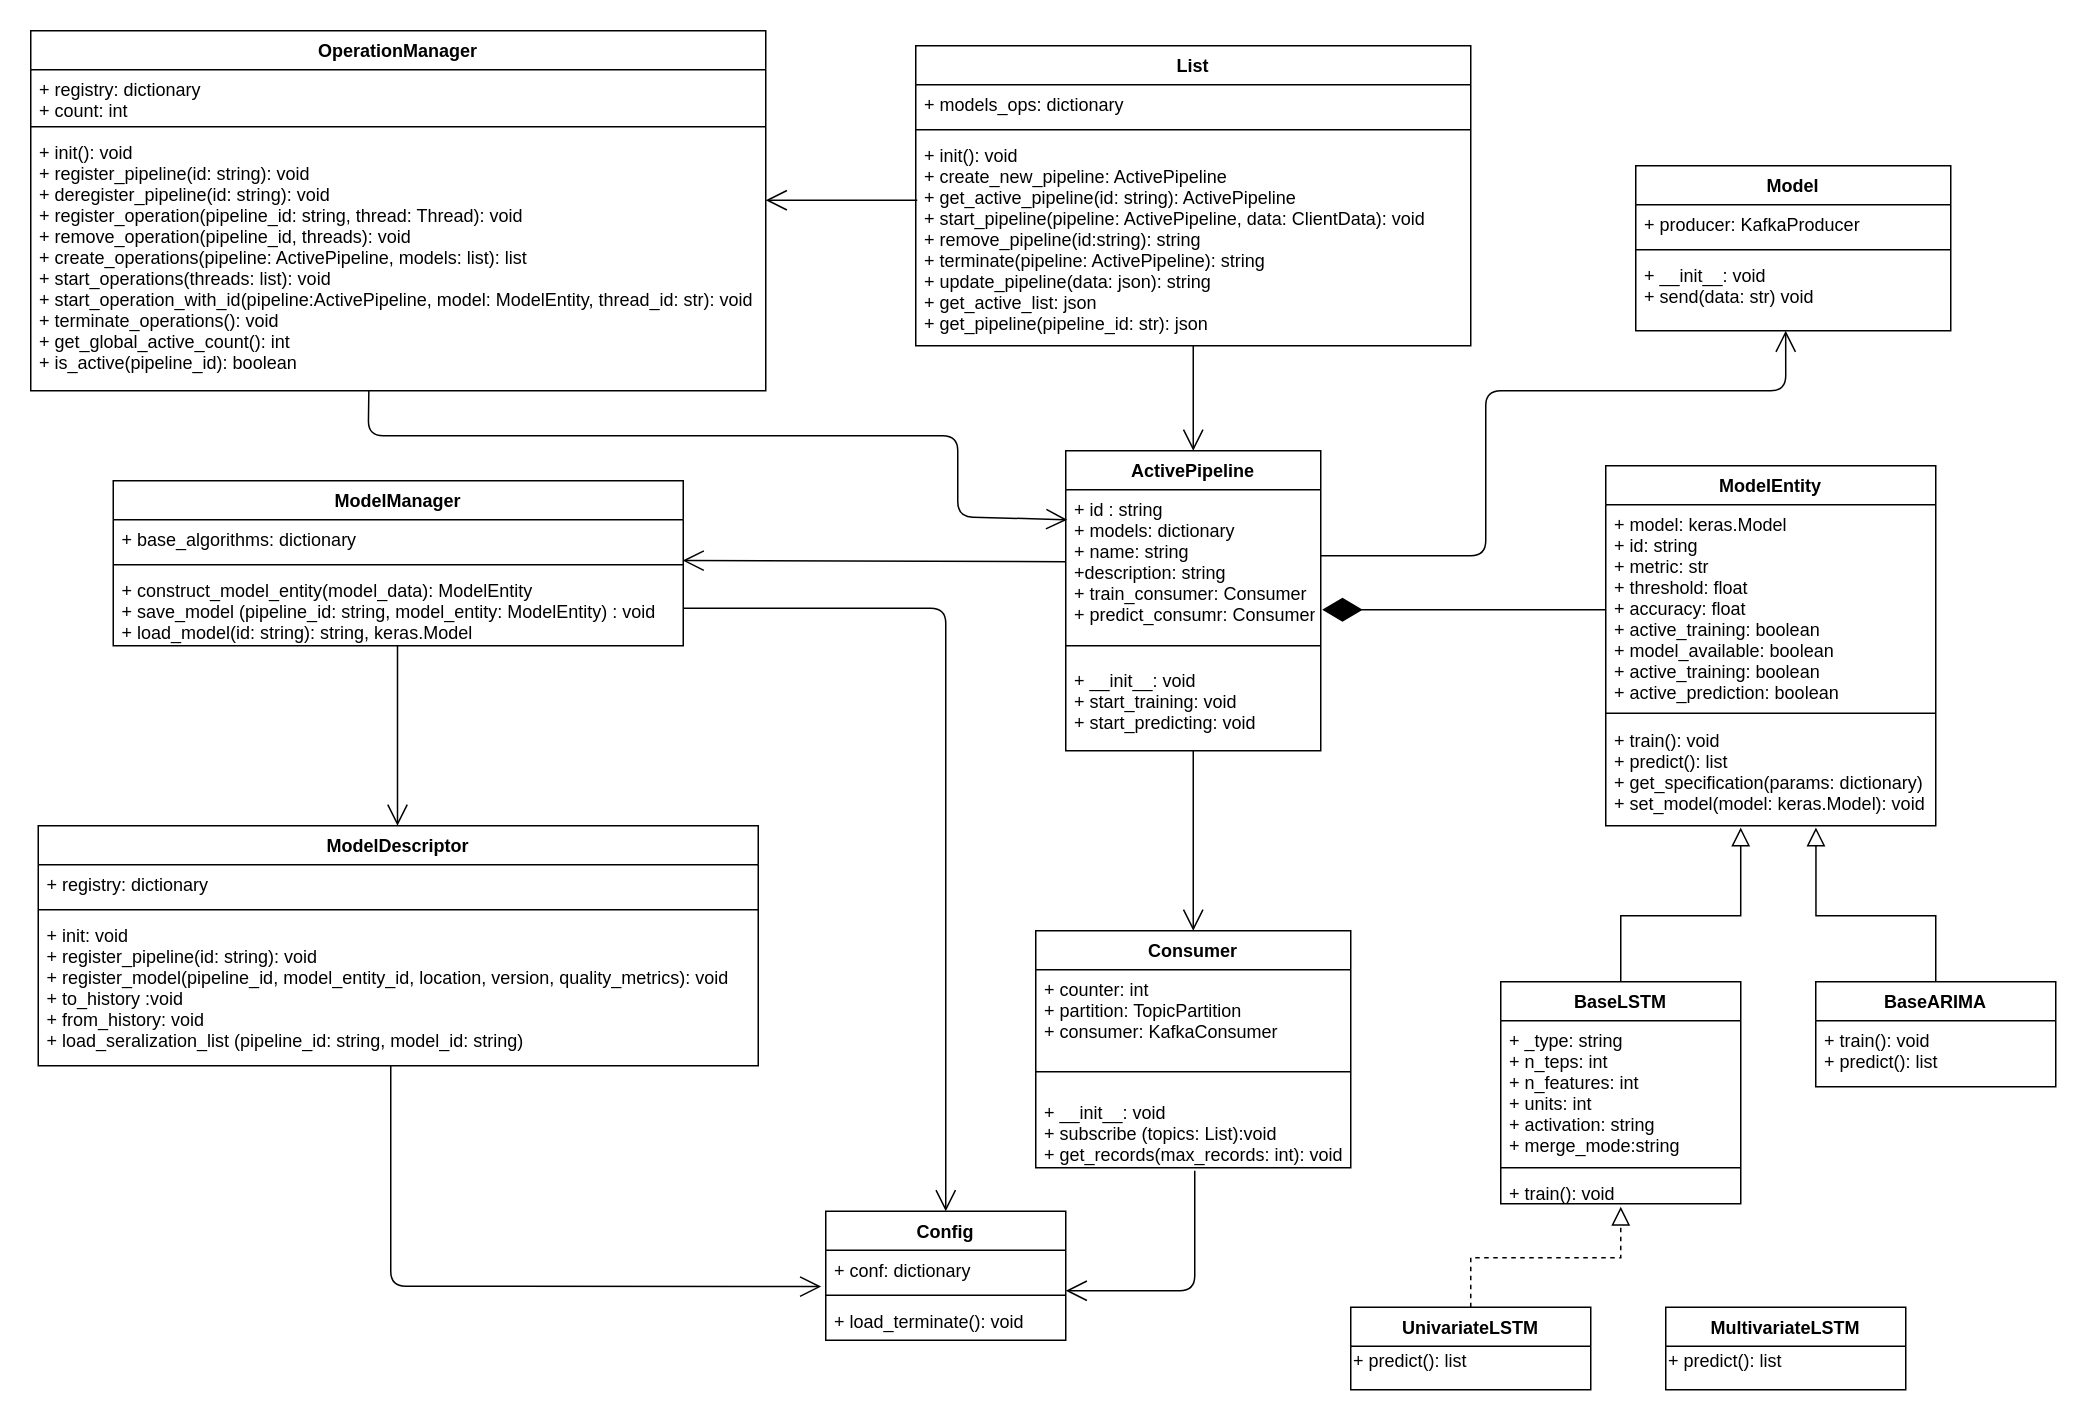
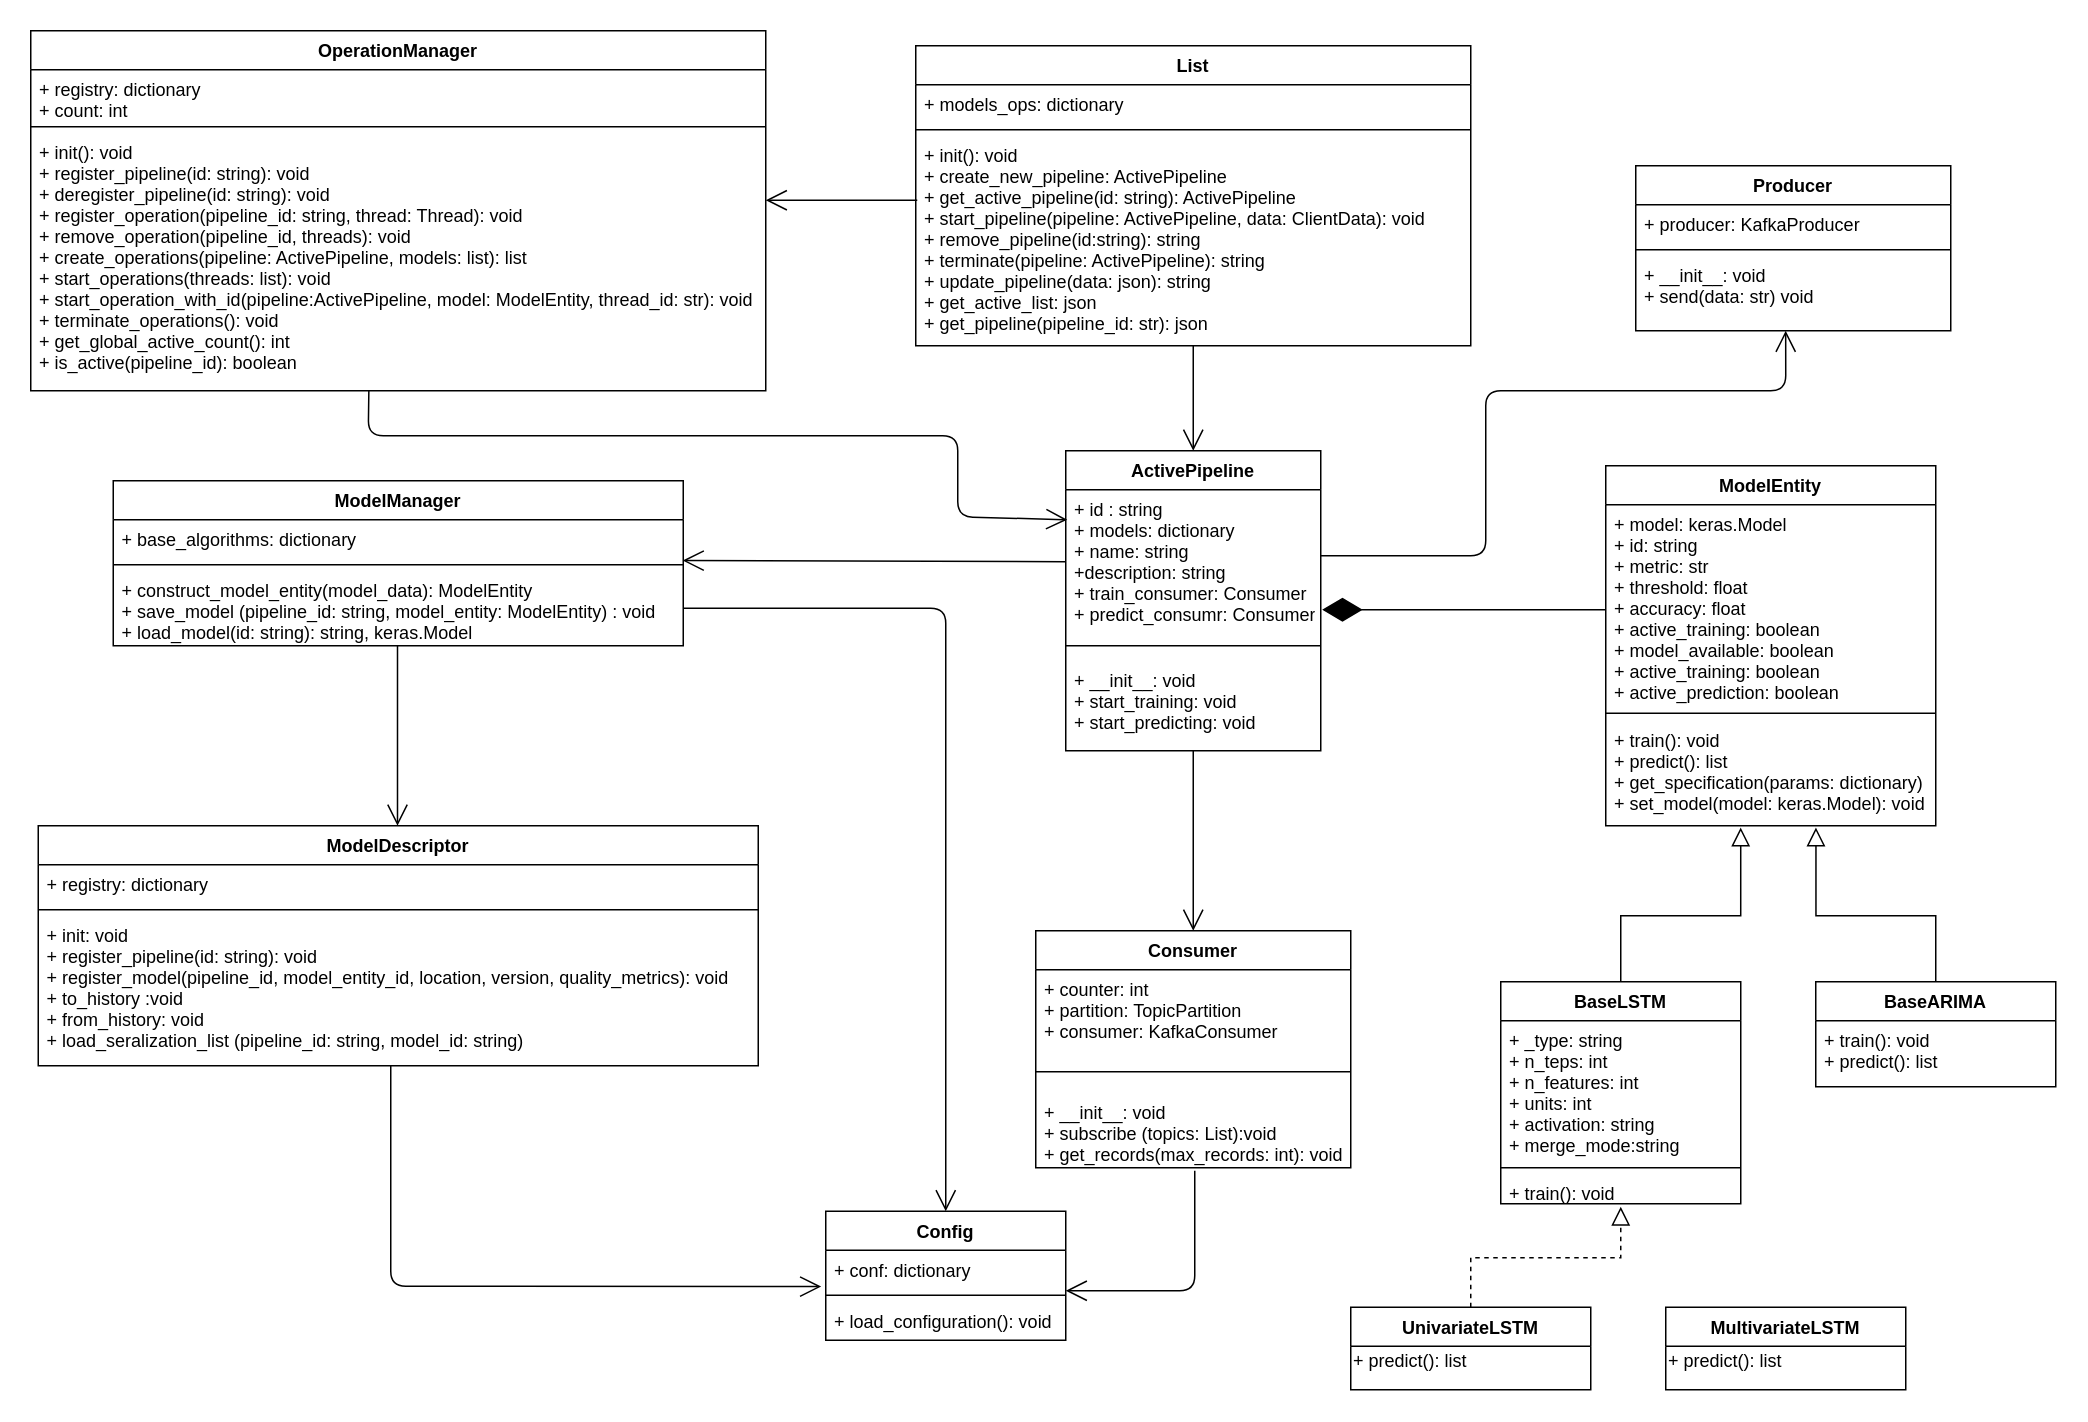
(1793, 186) -> (1793, 186)
(941, 1322) -> (959, 1322)
